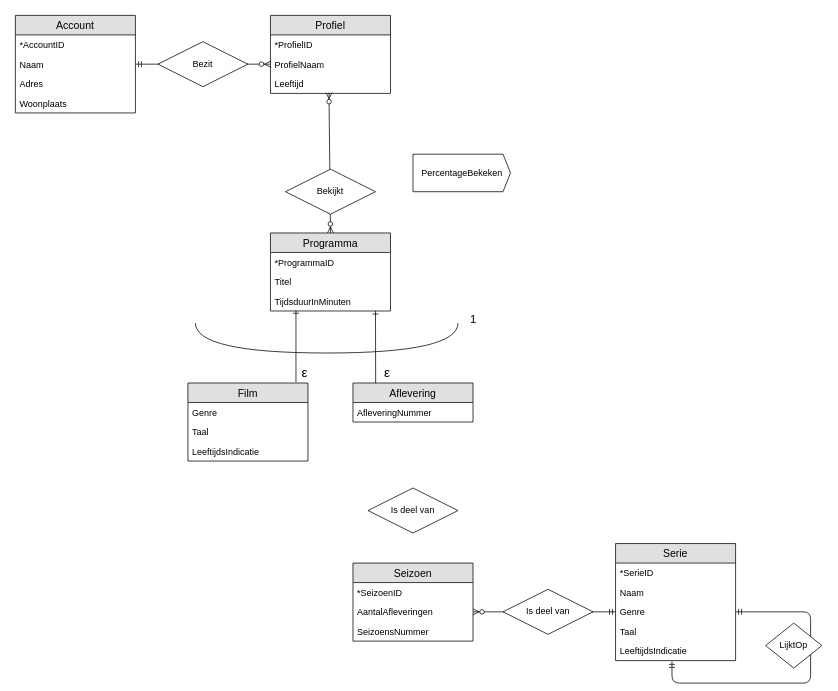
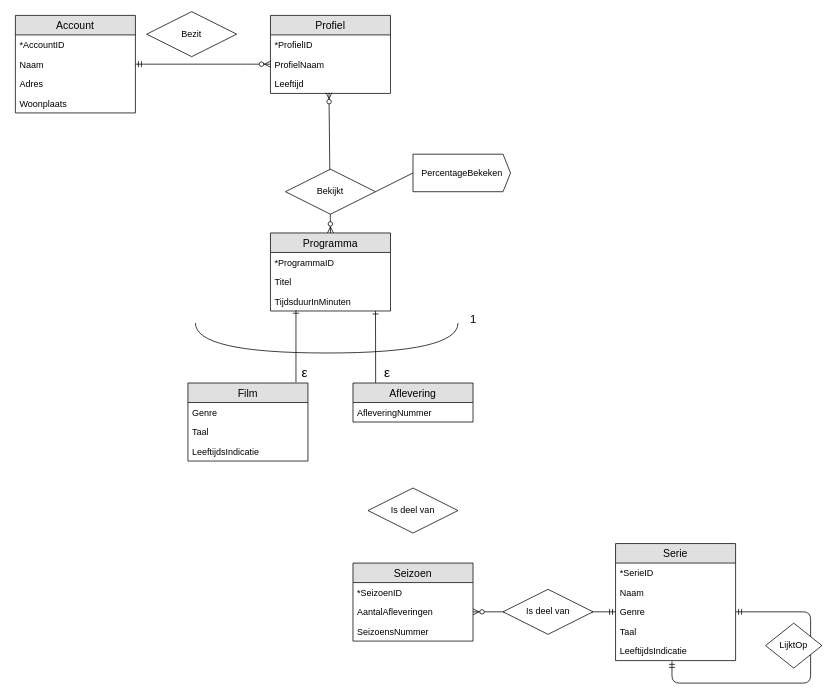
(203, 64) -> (192, 34)
none -> (395, 182)
